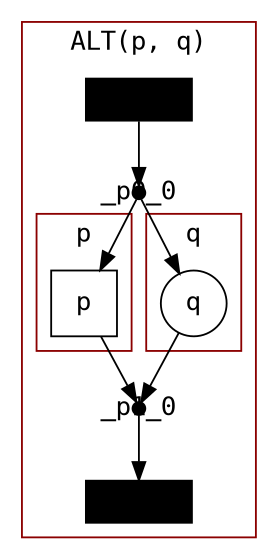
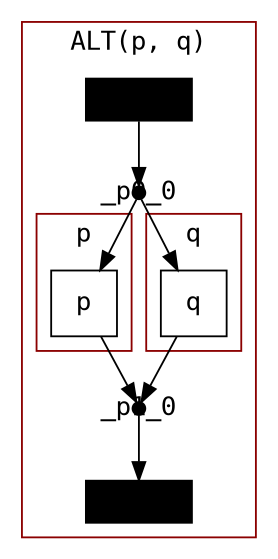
(194, 303) -> (194, 303)
